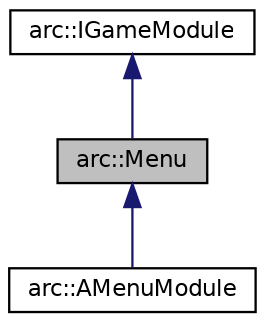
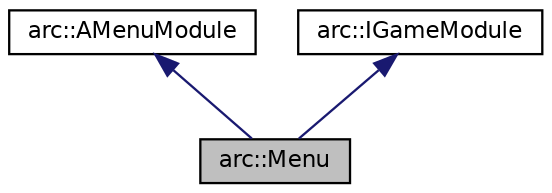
(132, 238) -> (213, 104)
